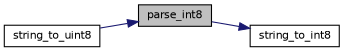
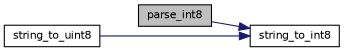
(114, 26) -> (170, 36)
